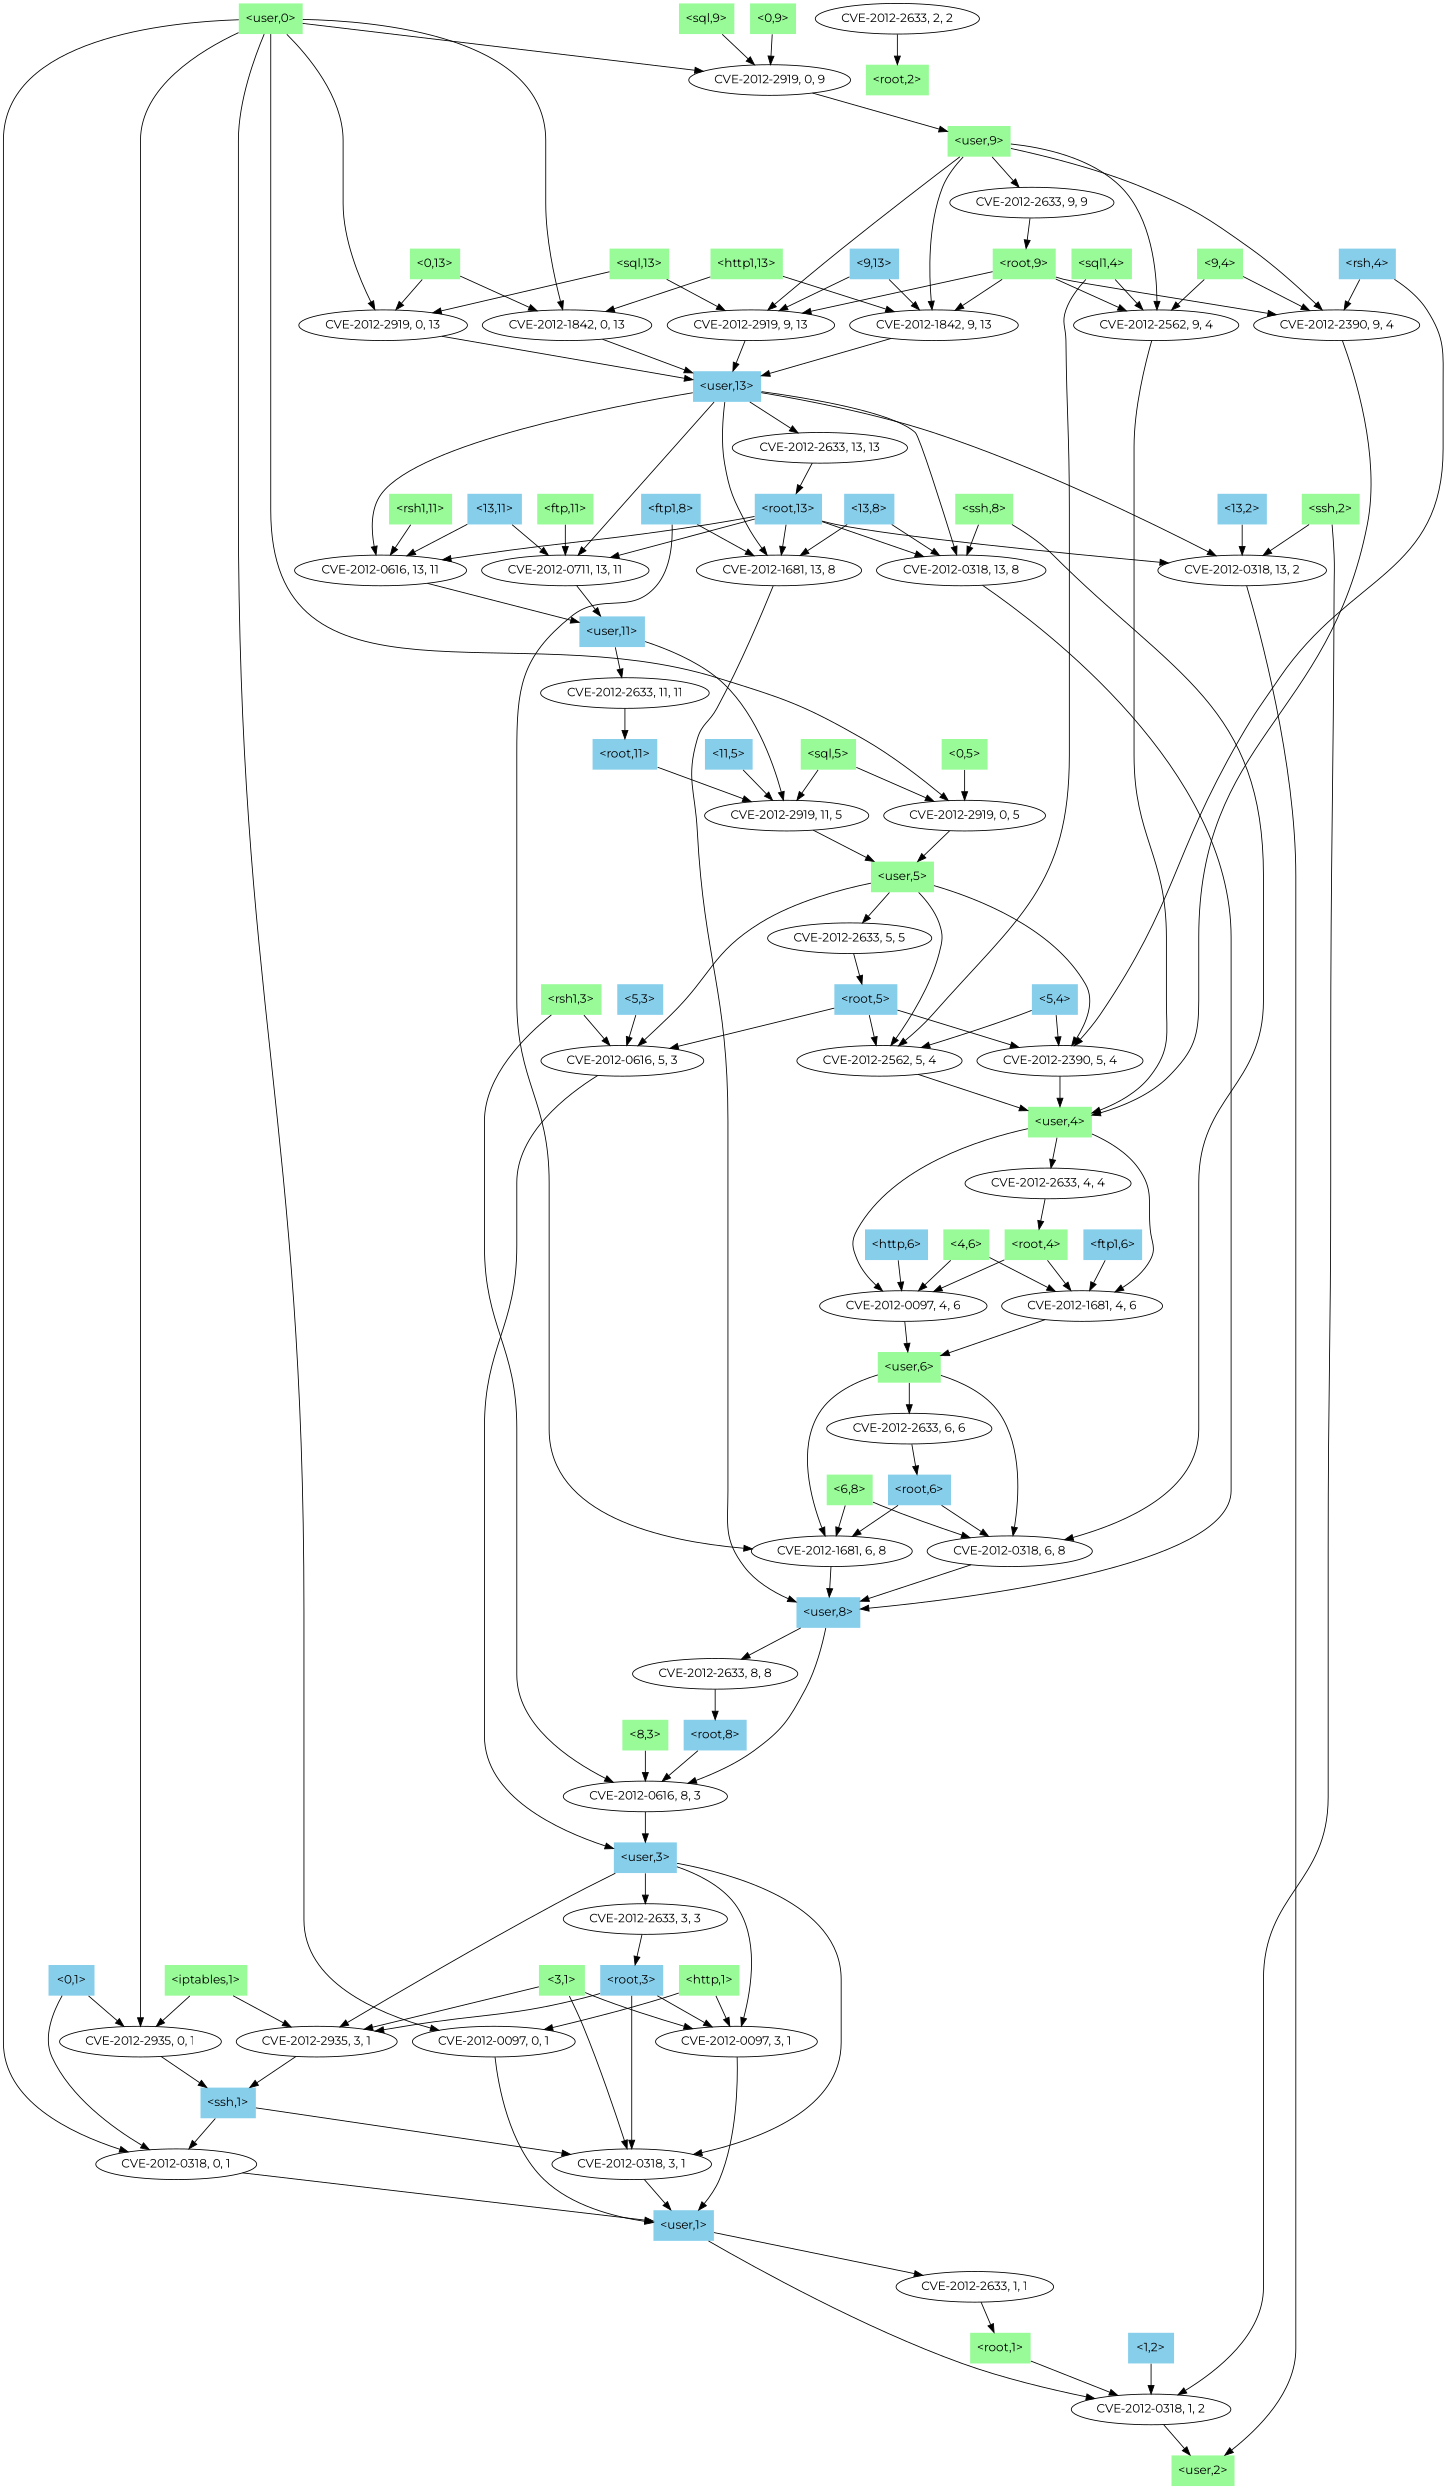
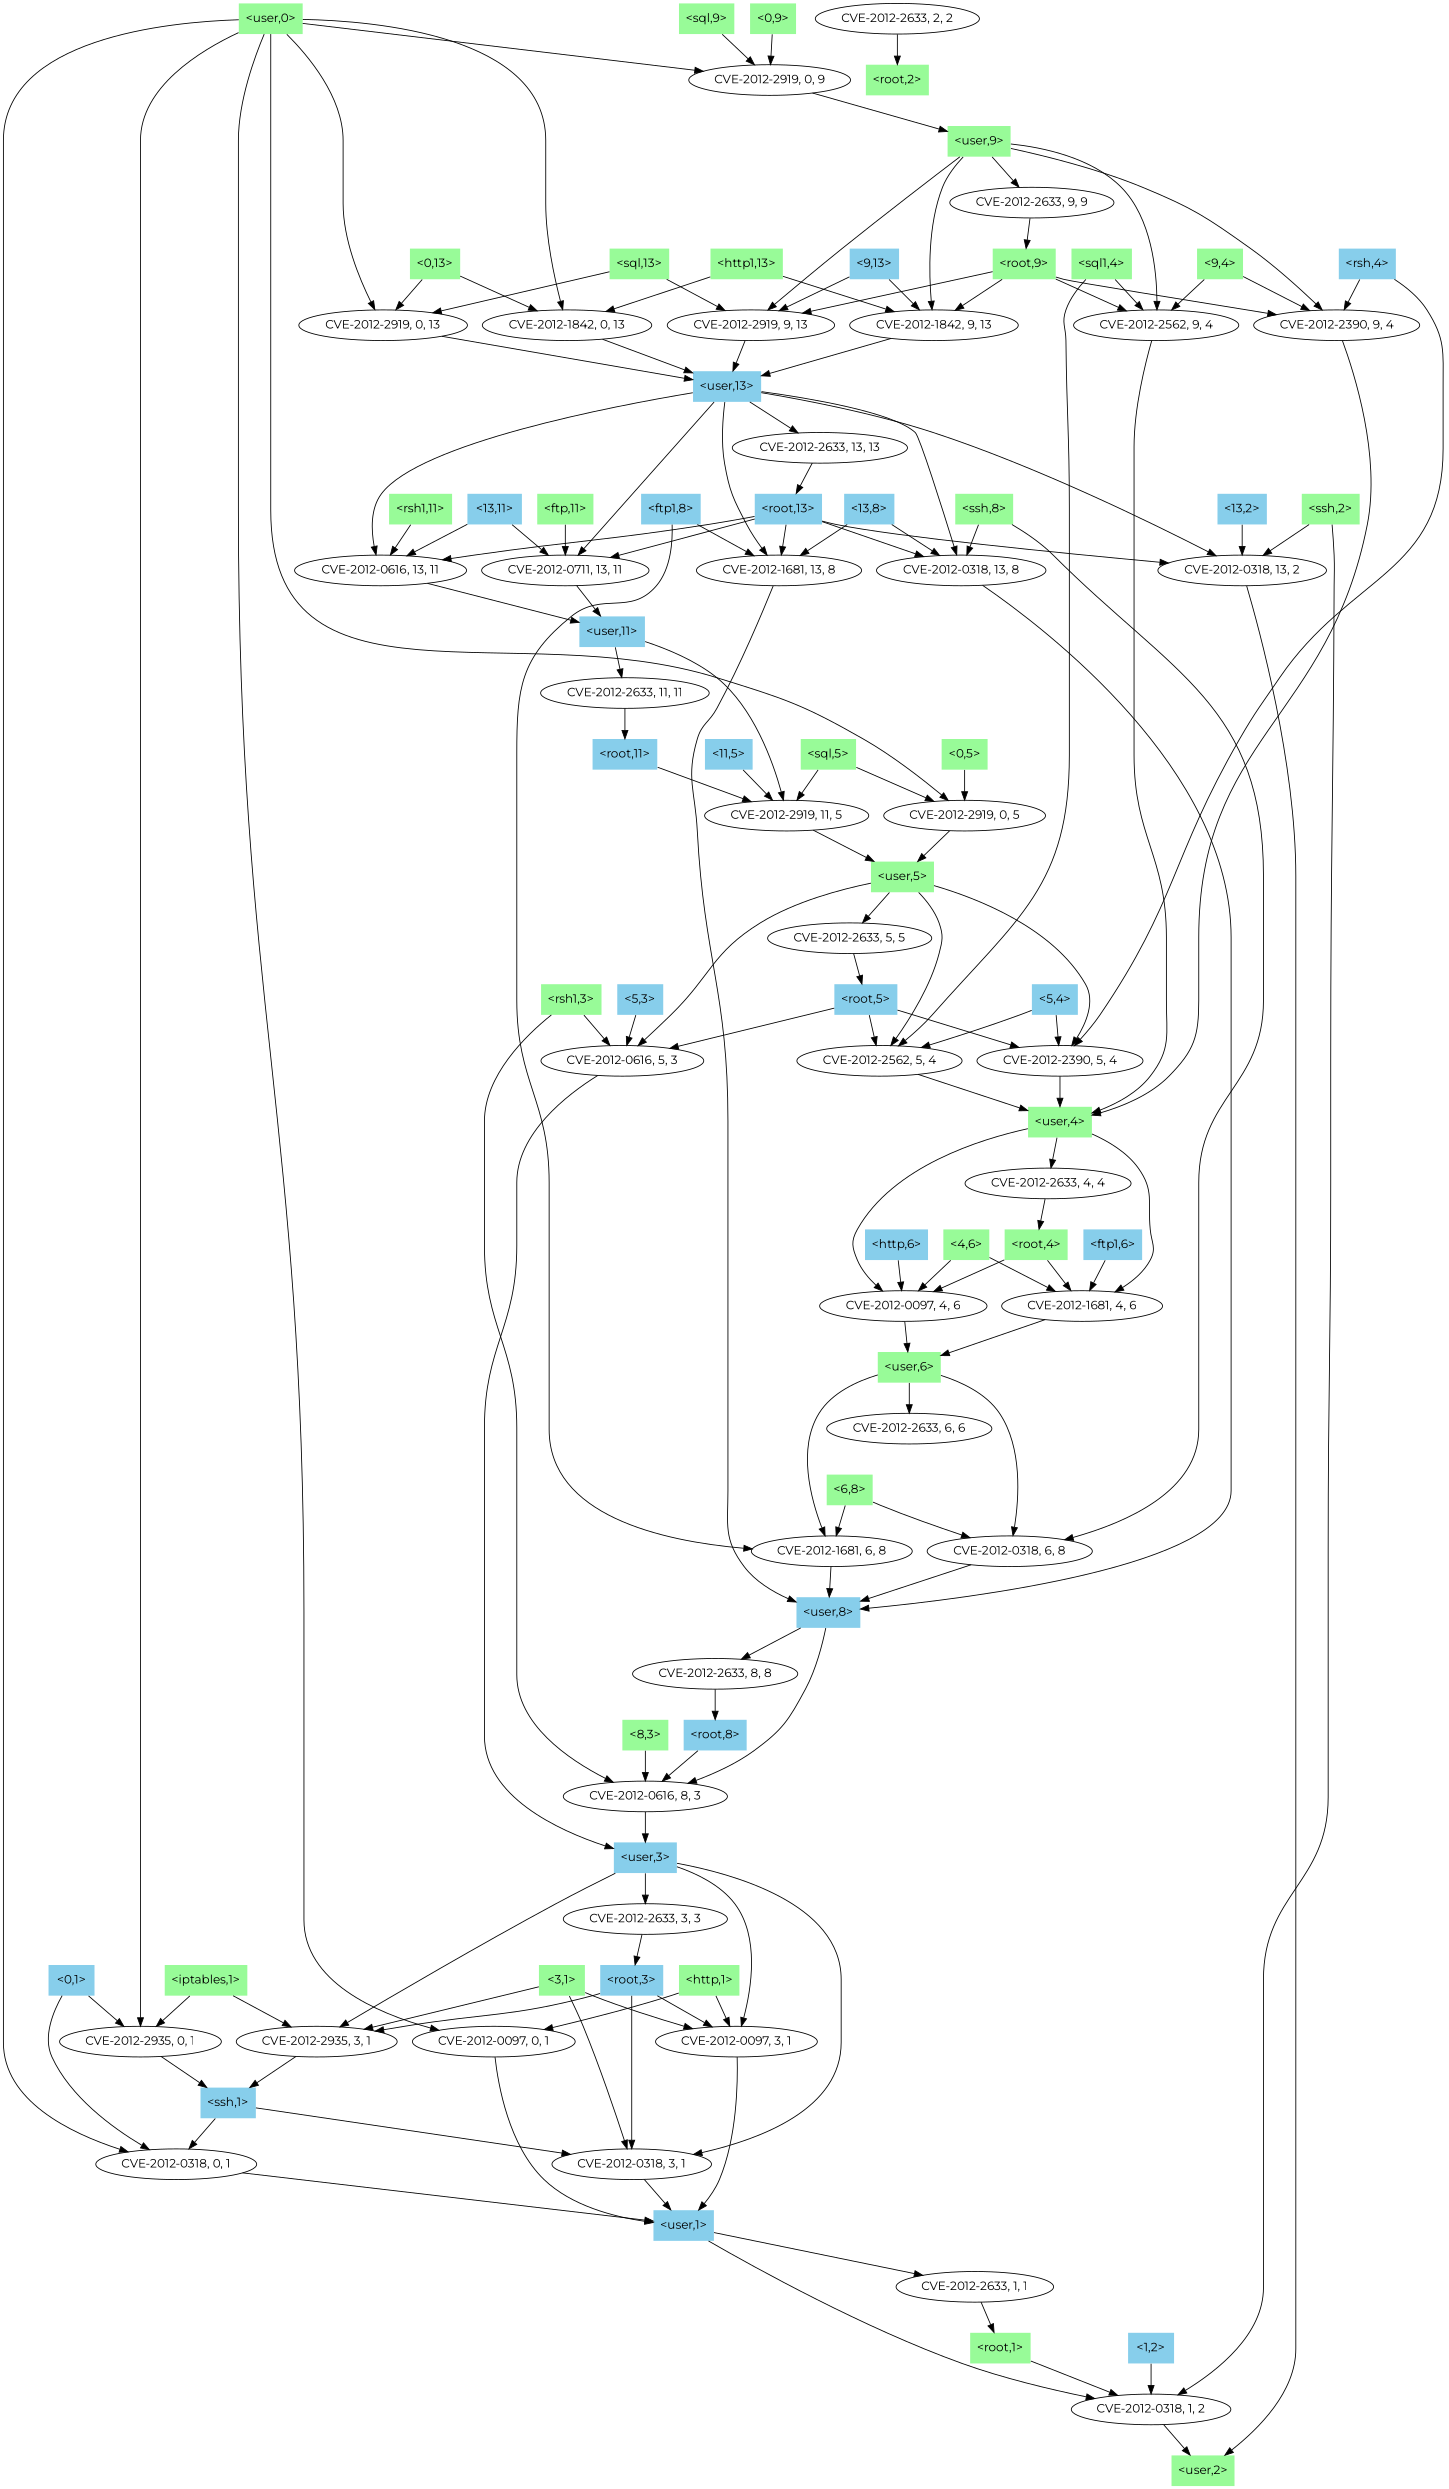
(920, 1490) -> none
